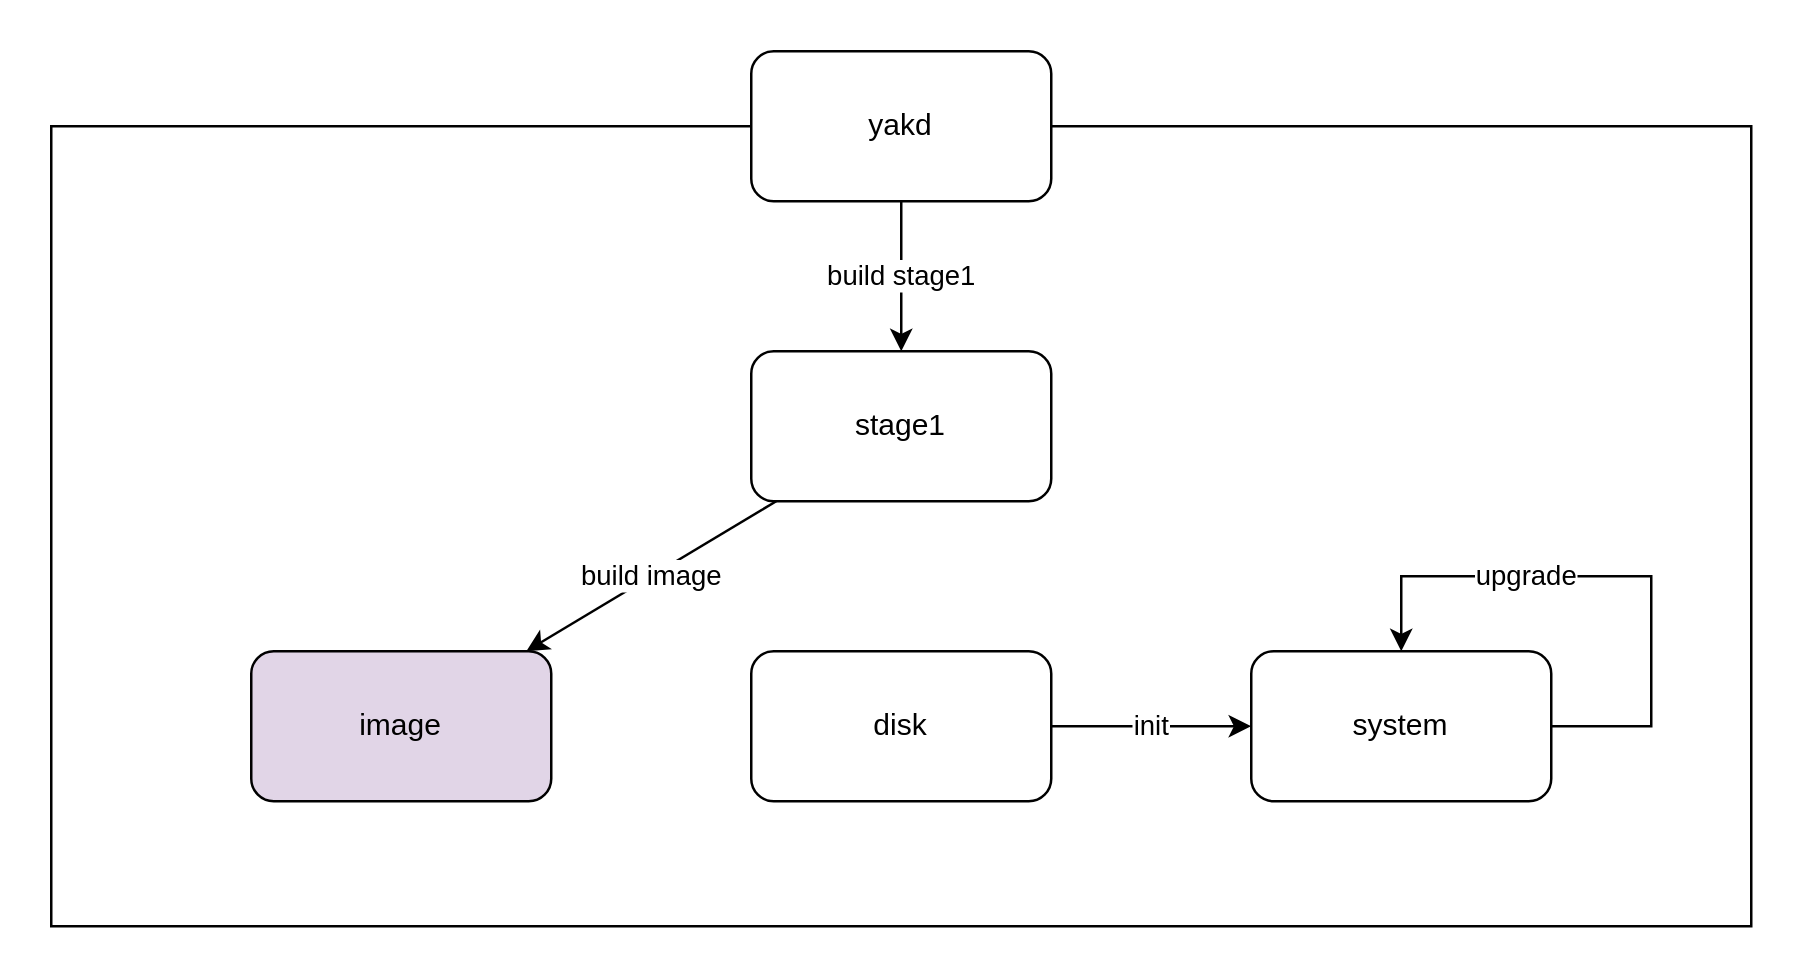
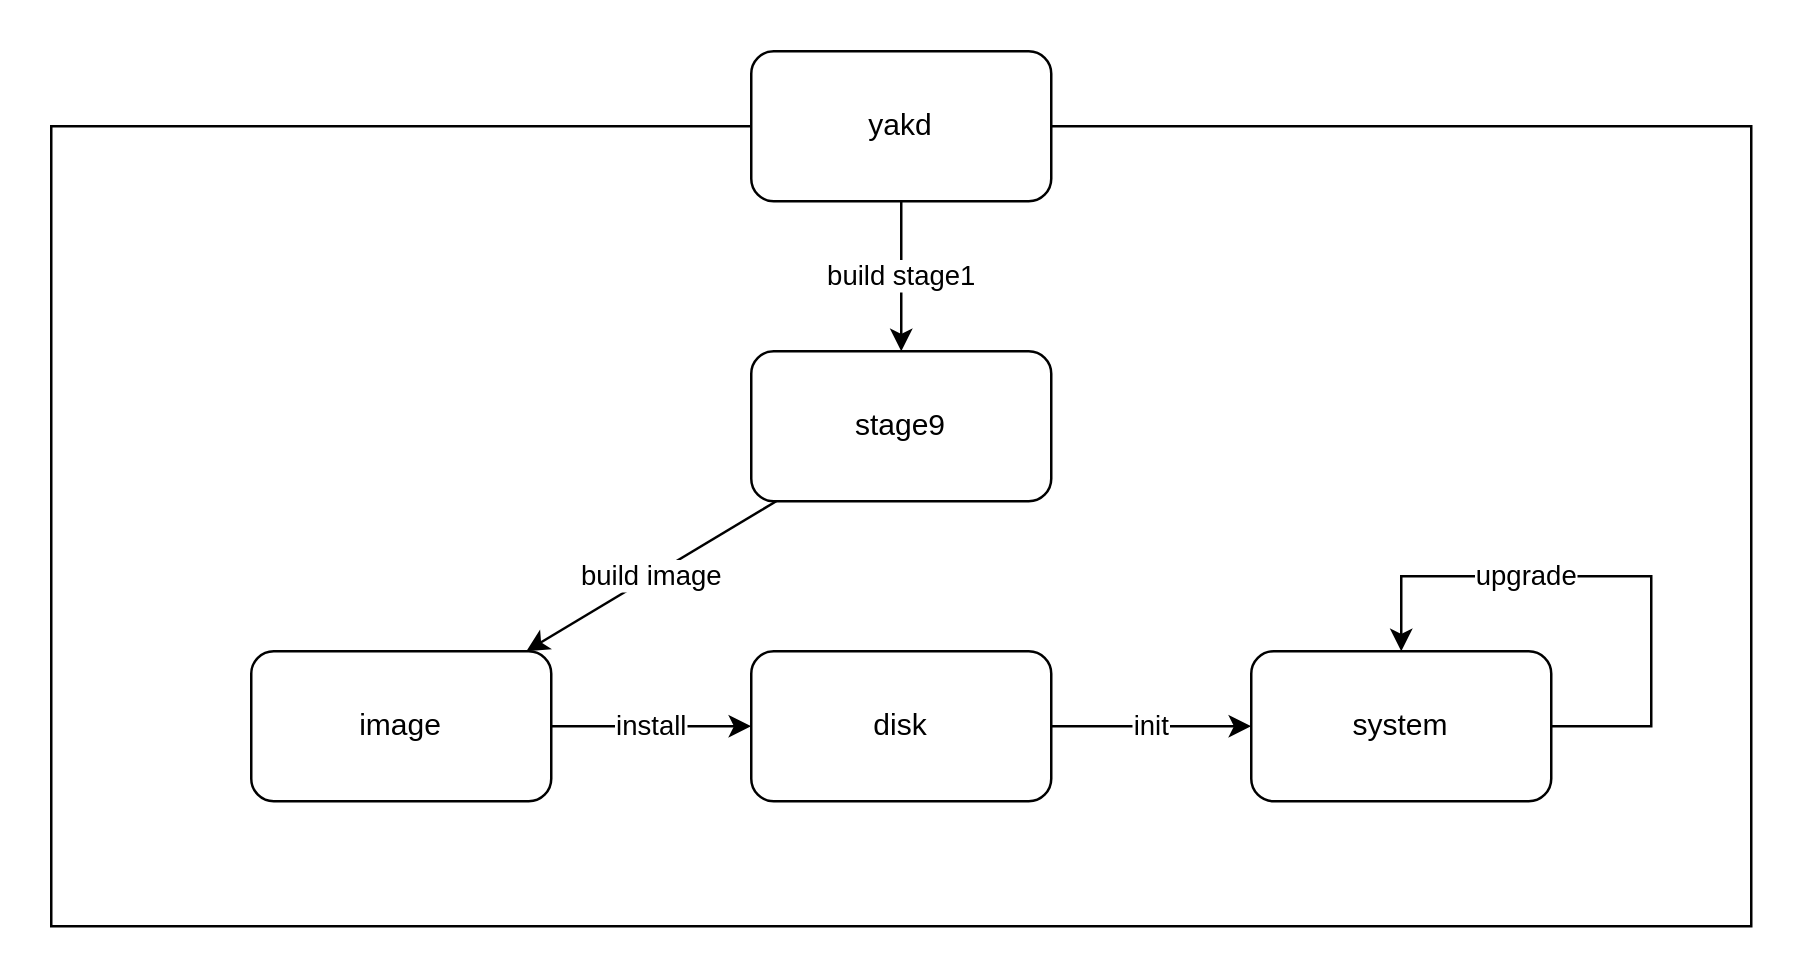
(901, 426) -> (901, 426)
(401, 726) -> (401, 726)
none -> (643, 726)
